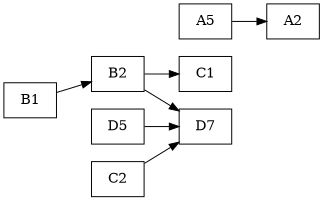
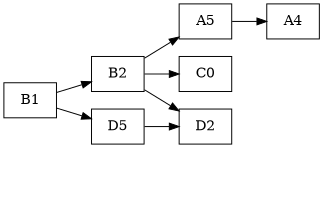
(293, 21) -> (293, 21)
none -> (158, 50)
(205, 74) -> (205, 74)
none -> (69, 112)
(205, 127) -> (205, 127)
(118, 179) -> none
